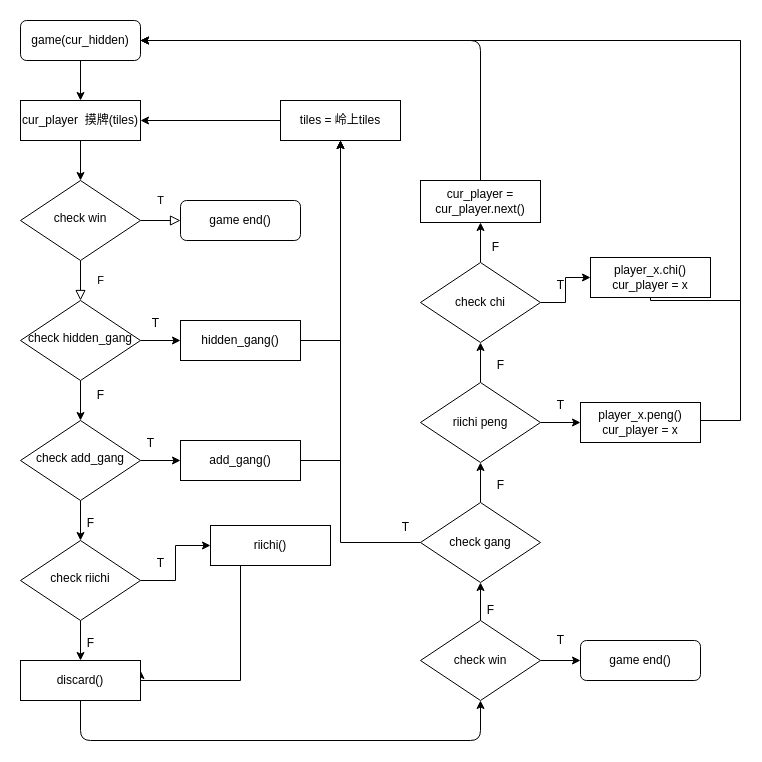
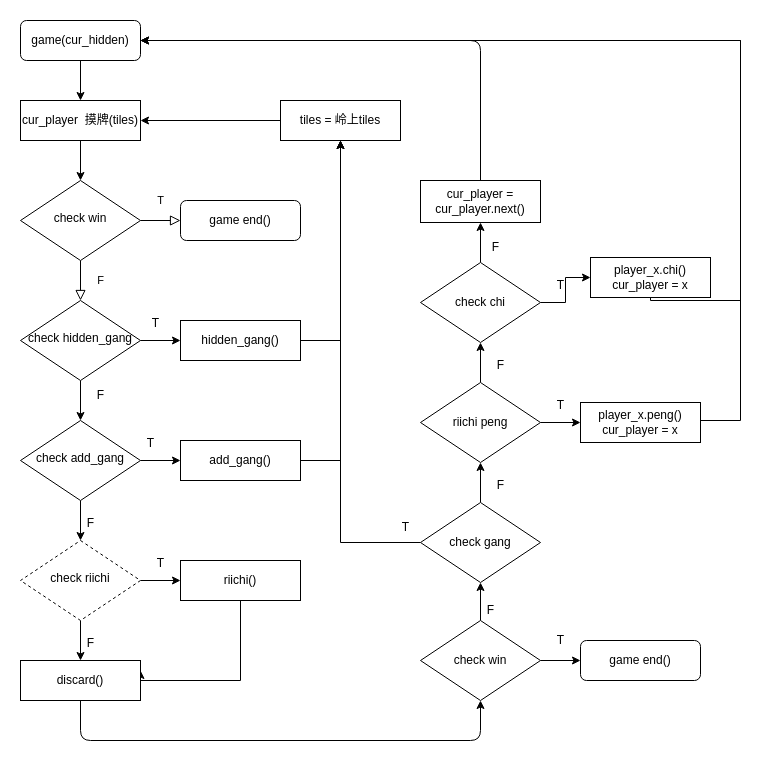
(271, 546) -> (241, 581)
(81, 581) -> (81, 581)
